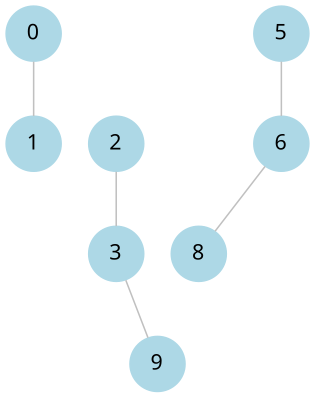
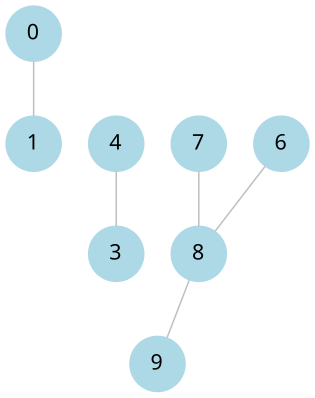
(281, 34) -> none
(116, 144) -> (116, 144)
none -> (199, 144)
(137, 309) -> (178, 309)
